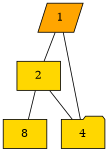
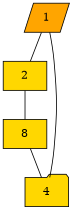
(61, 105) -> (36, 163)
